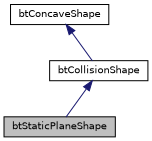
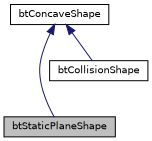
(76, 103) -> (40, 76)
